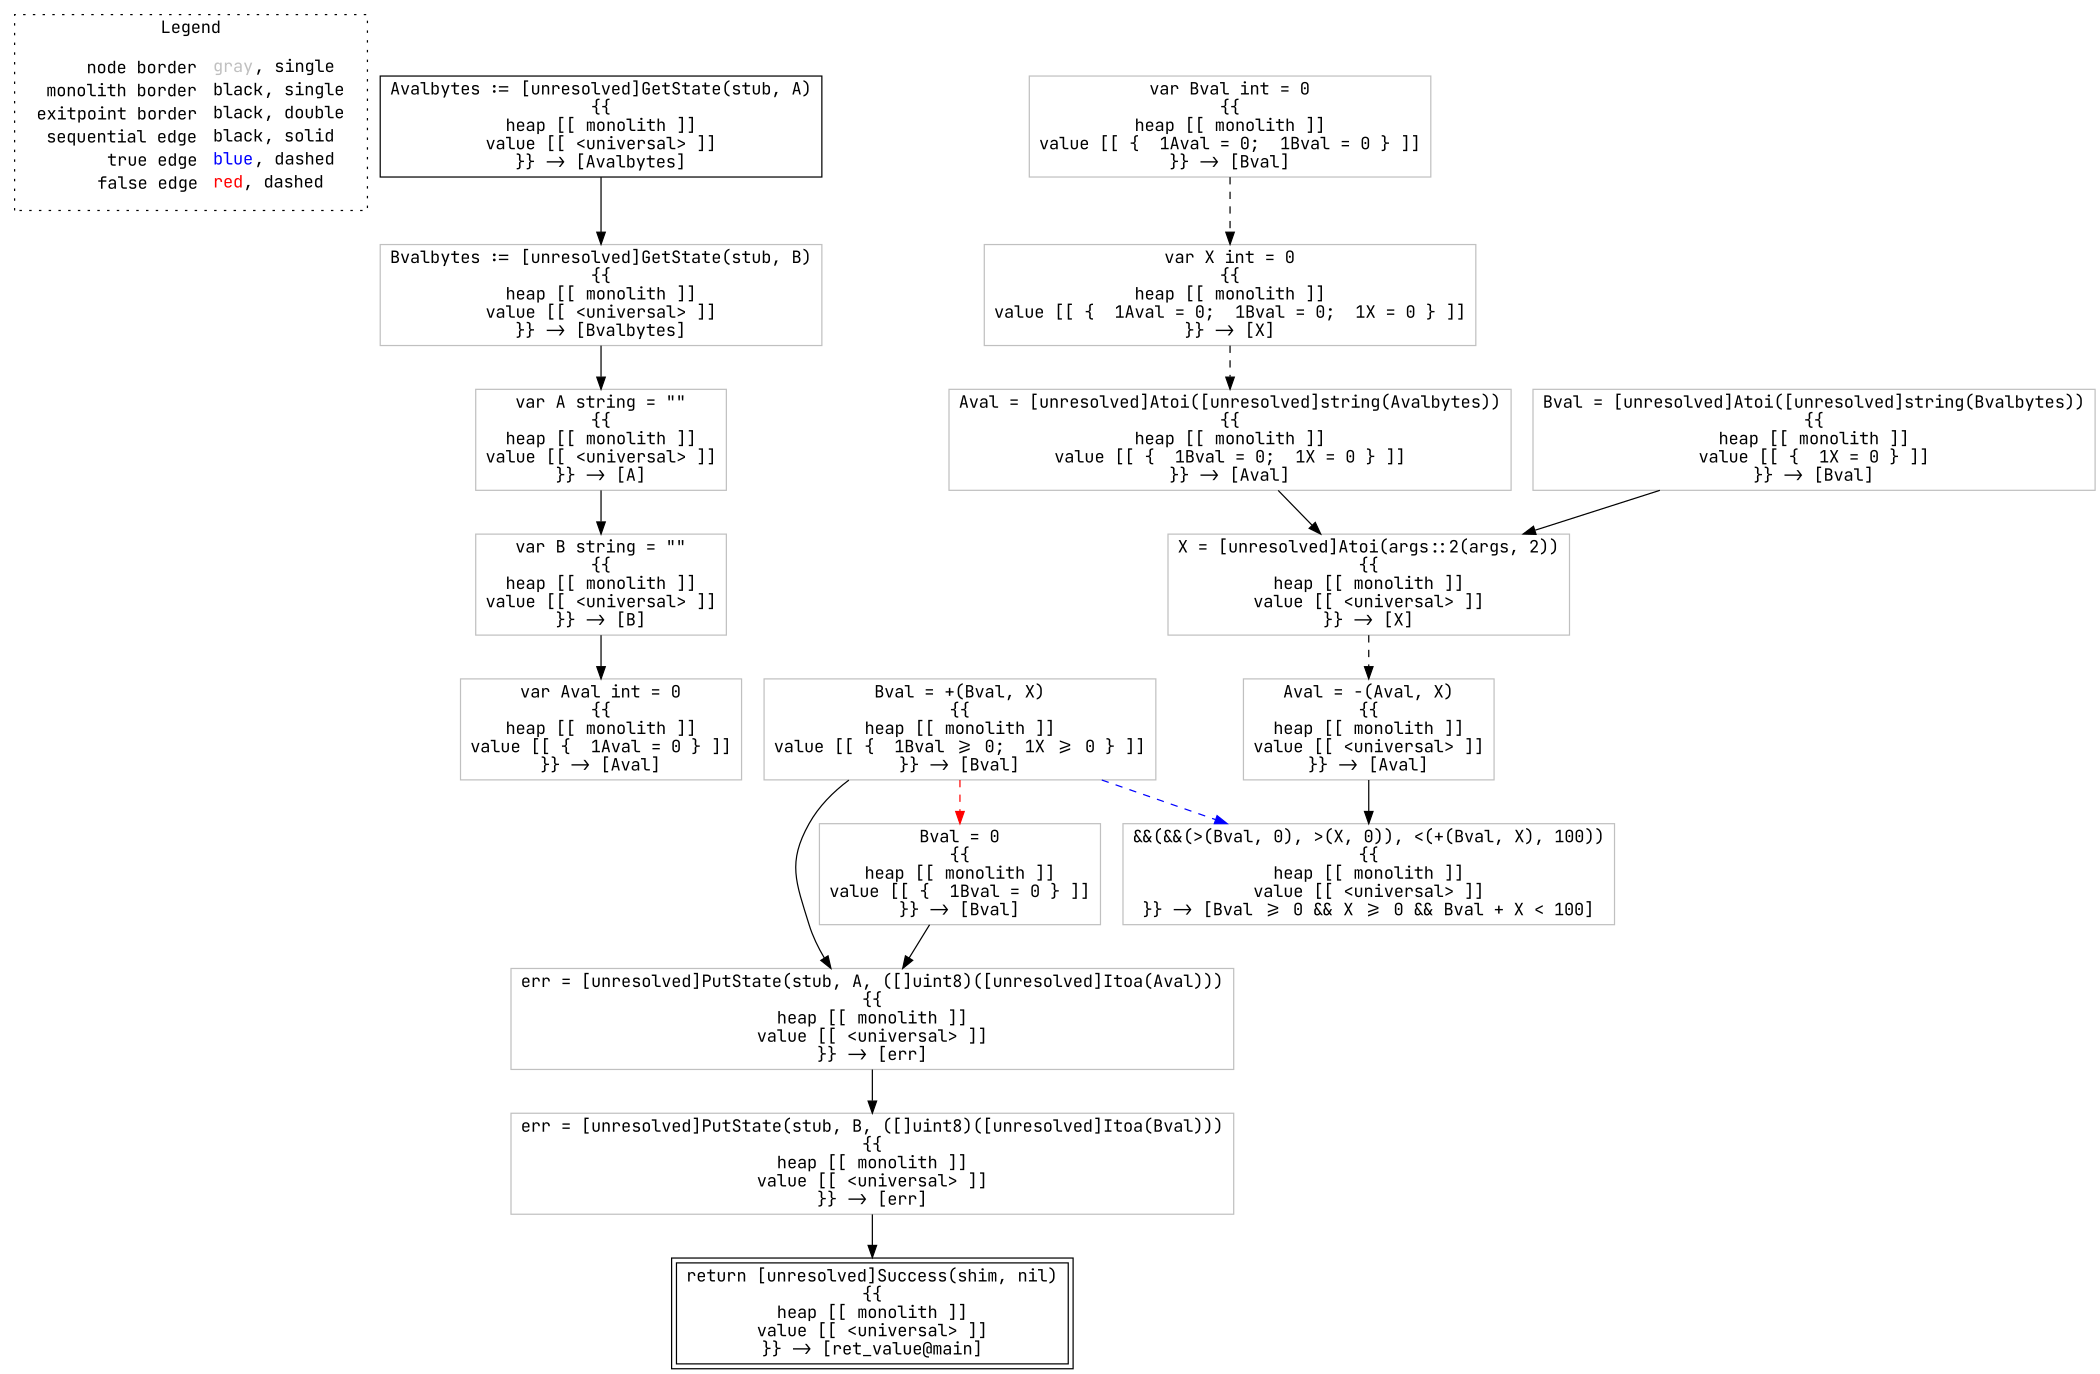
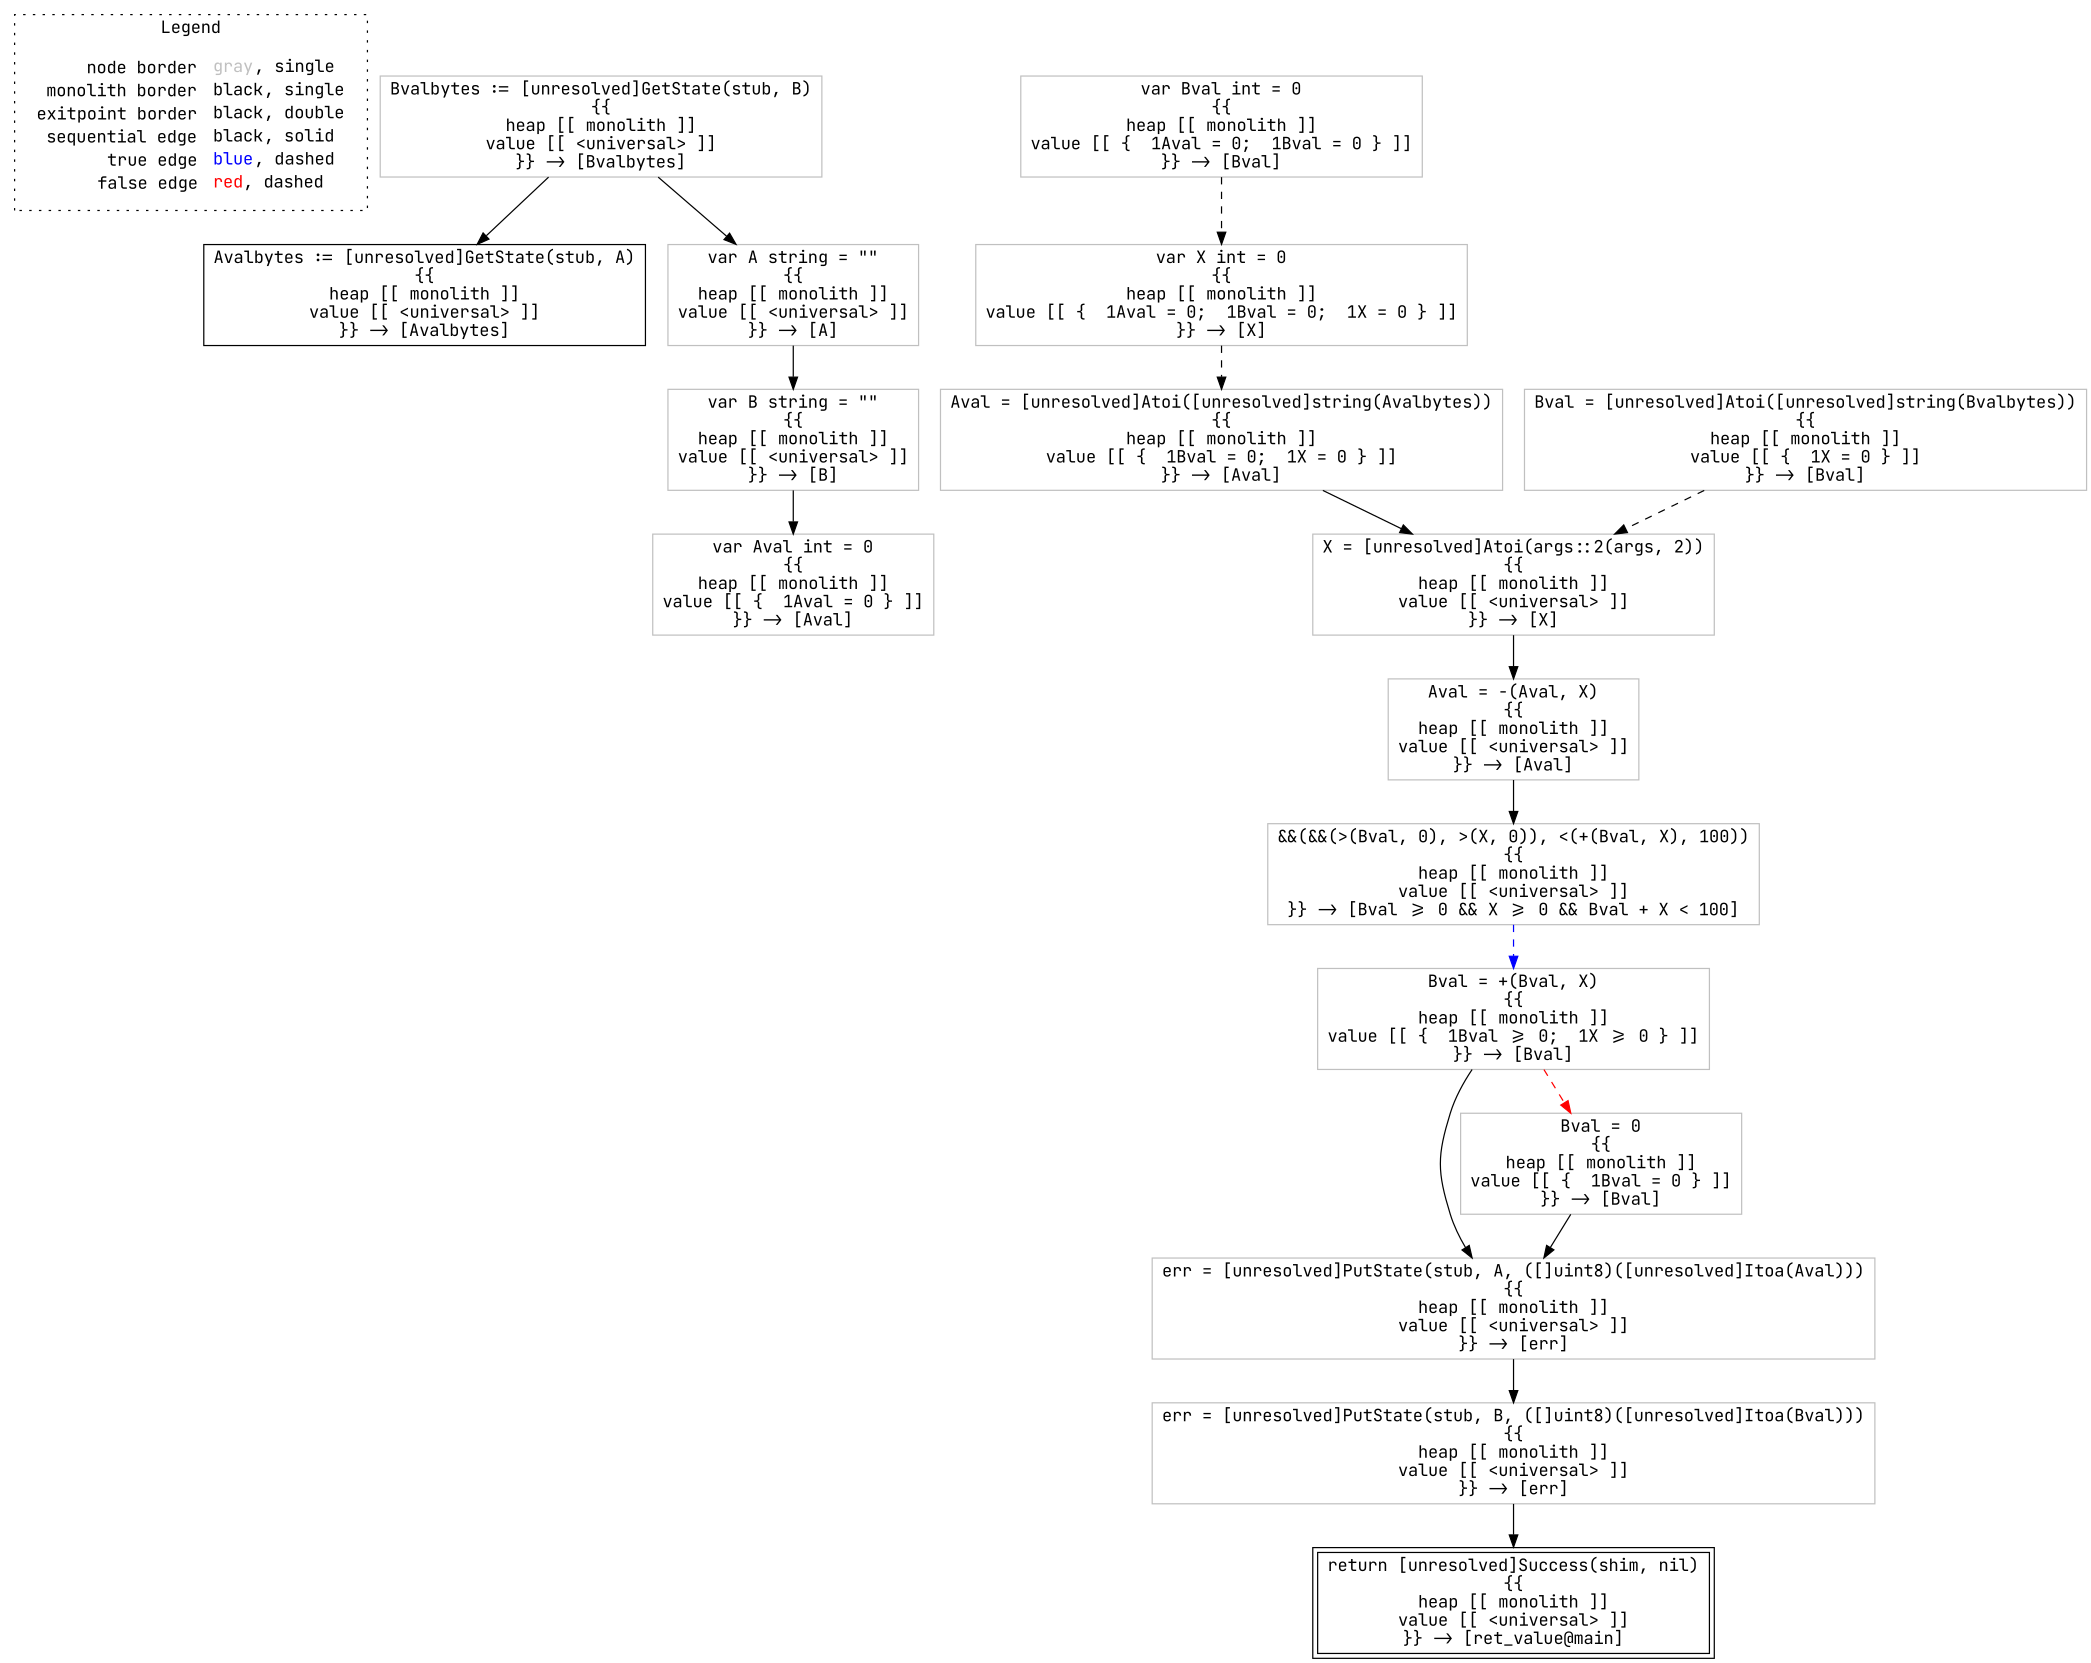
(601, 205) -> (517, 206)
(1598, 510) -> (1665, 510)
(1369, 651) -> (1514, 651)
(1159, 800) -> (1514, 940)
